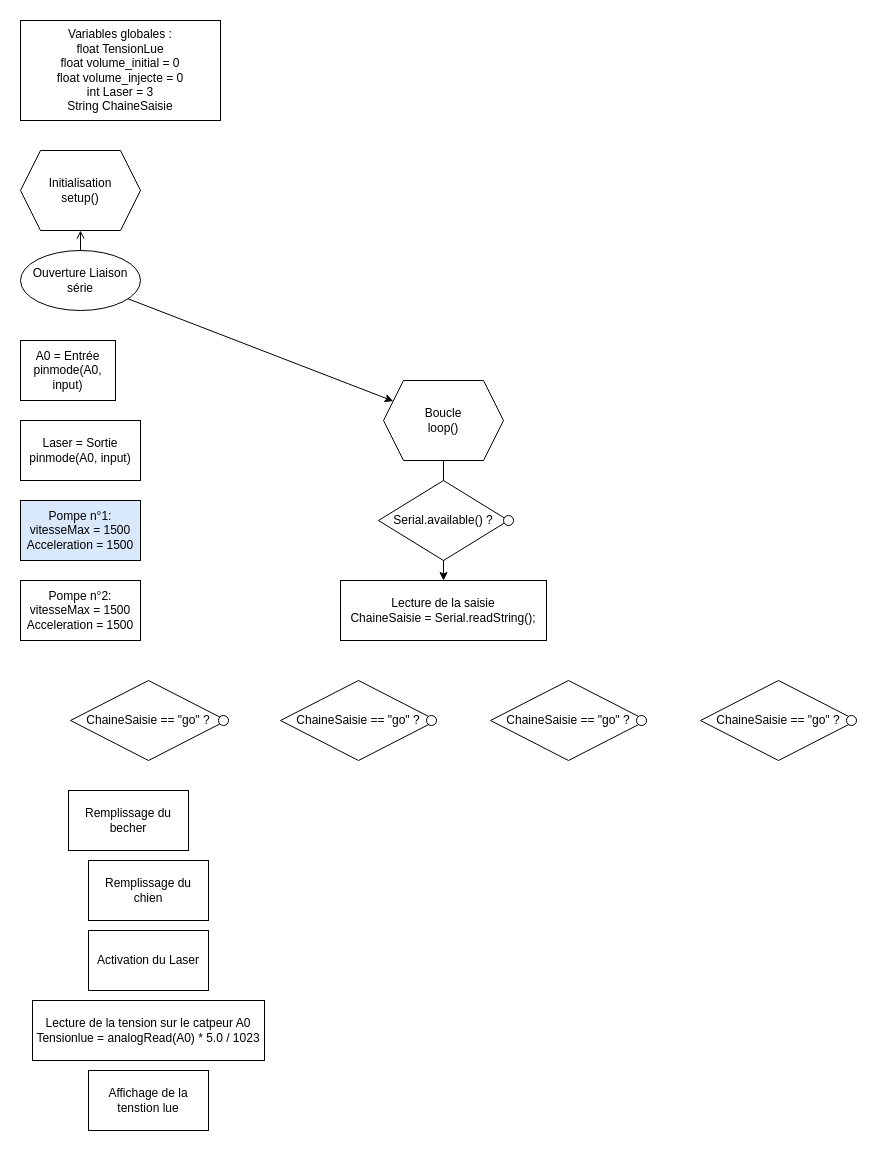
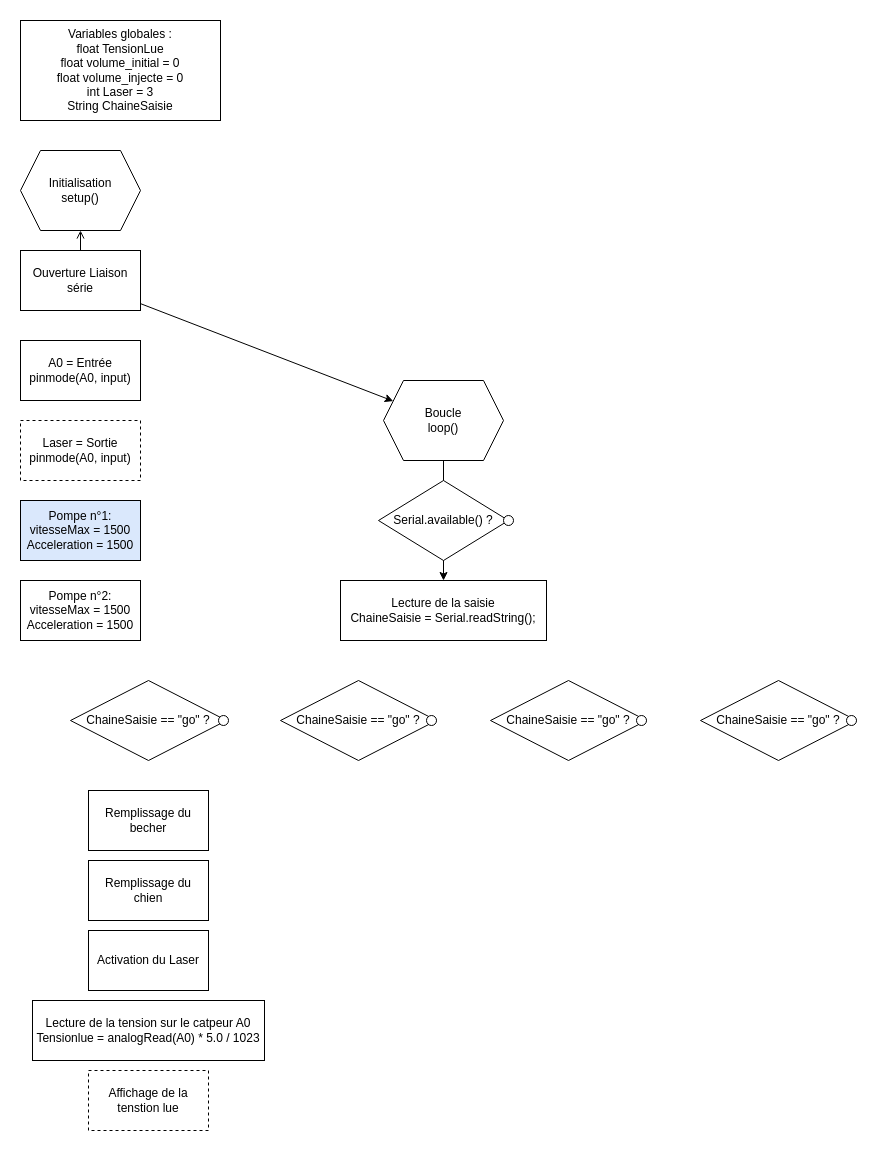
(81, 281) -> (81, 281)
(68, 371) -> (81, 371)
(81, 451) -> (81, 451)
(129, 821) -> (149, 821)
(149, 1101) -> (149, 1101)
